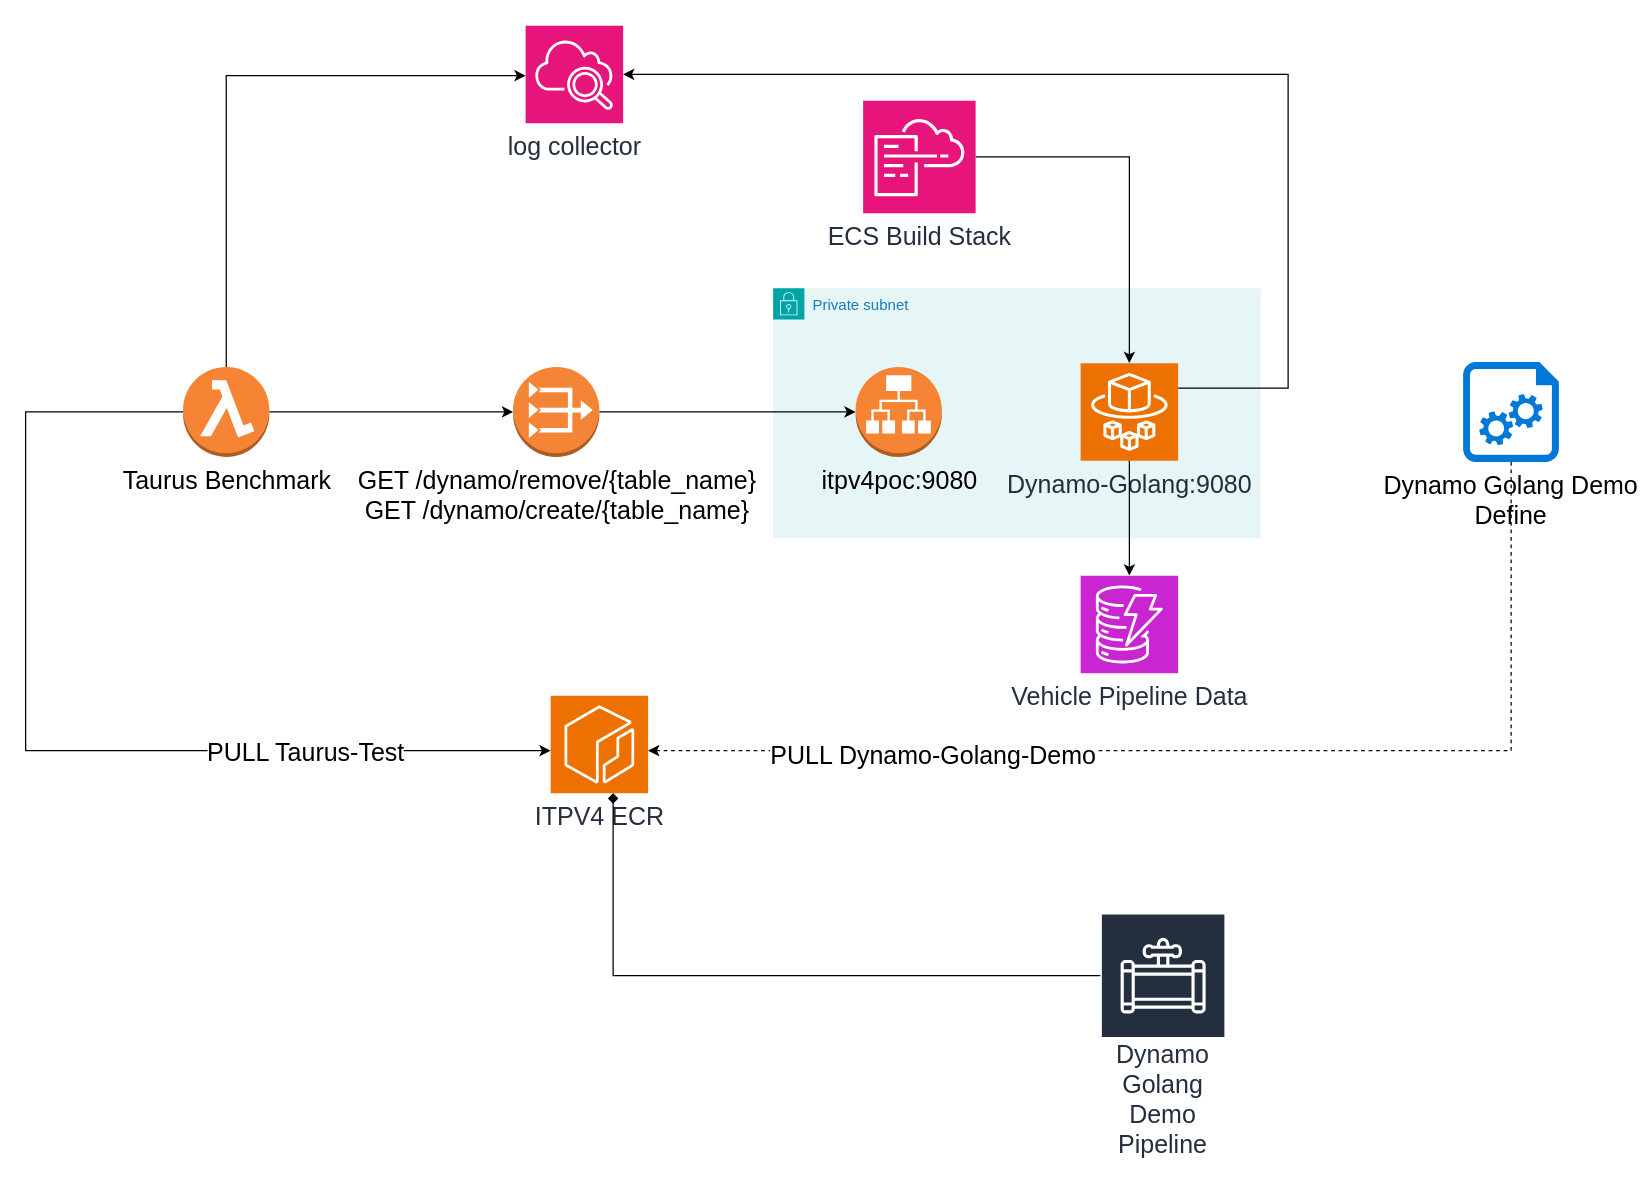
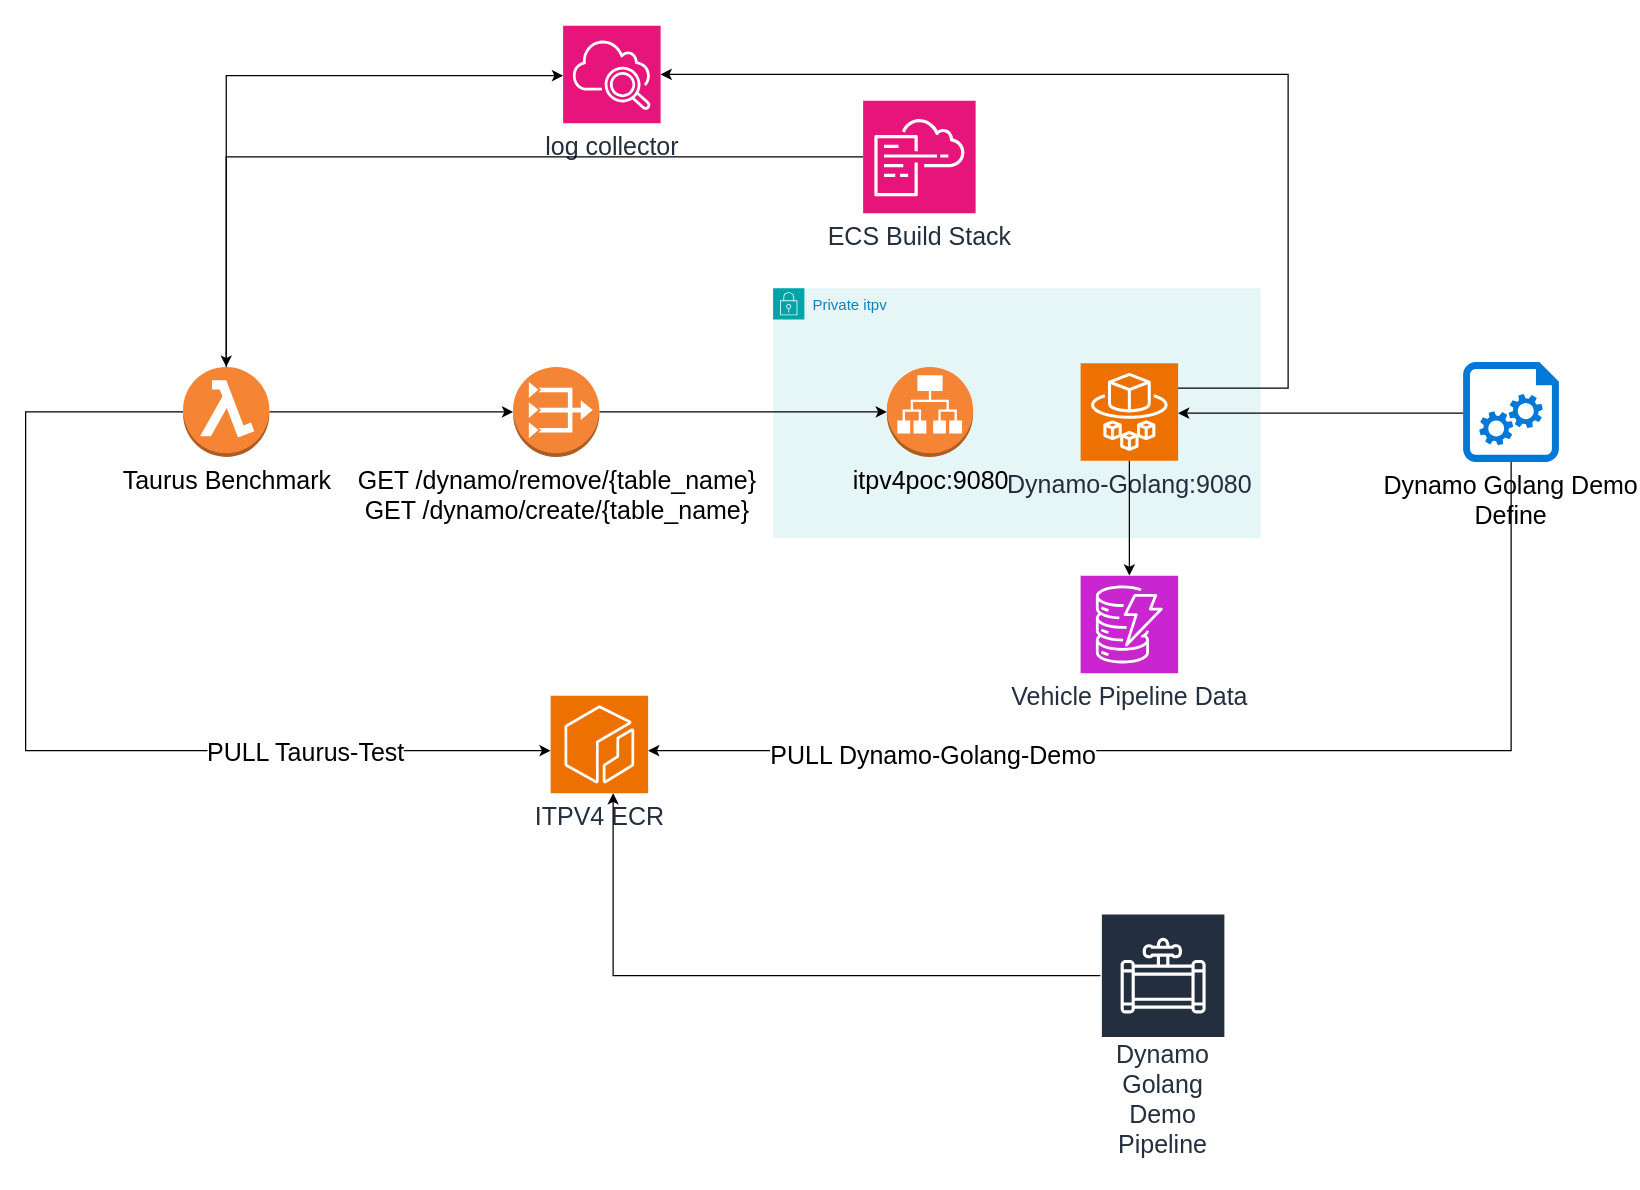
(574, 74) -> (612, 74)
(1129, 179) -> (546, 157)
(868, 306) -> (858, 306)
(899, 412) -> (930, 412)
none -> (1325, 413)
(1446, 751) -> (1446, 751)
(613, 804) -> (613, 803)
